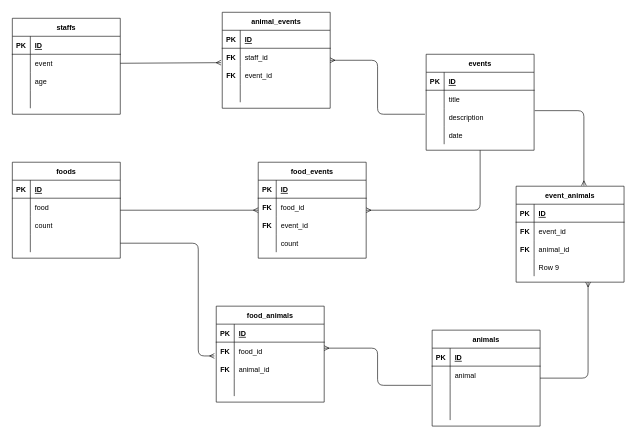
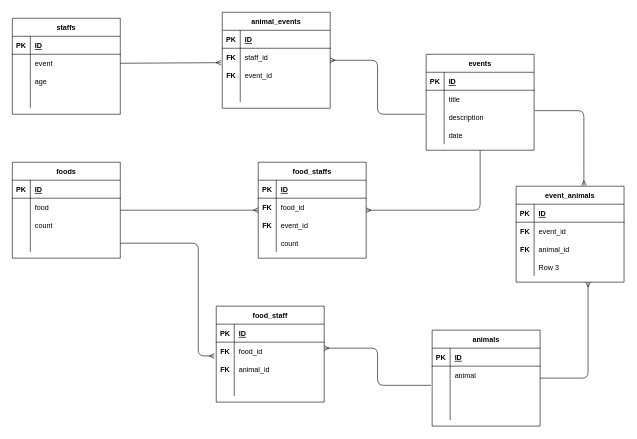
(312, 172) -> (312, 172)
(548, 268) -> (548, 268)
(270, 316) -> (270, 316)
